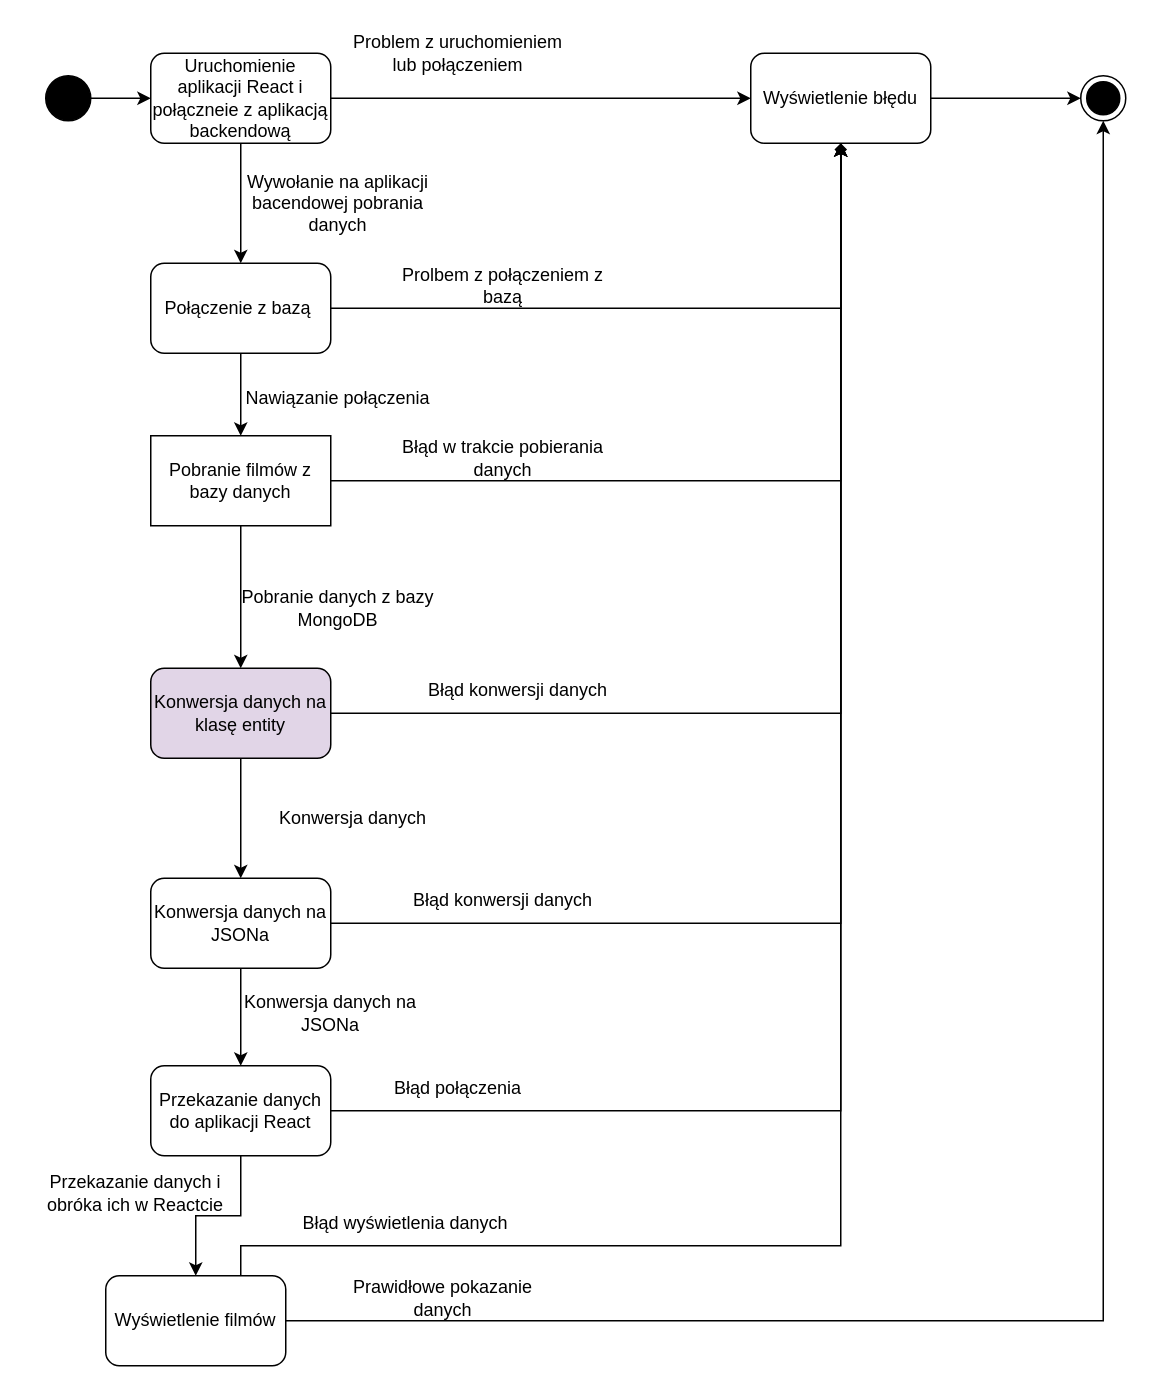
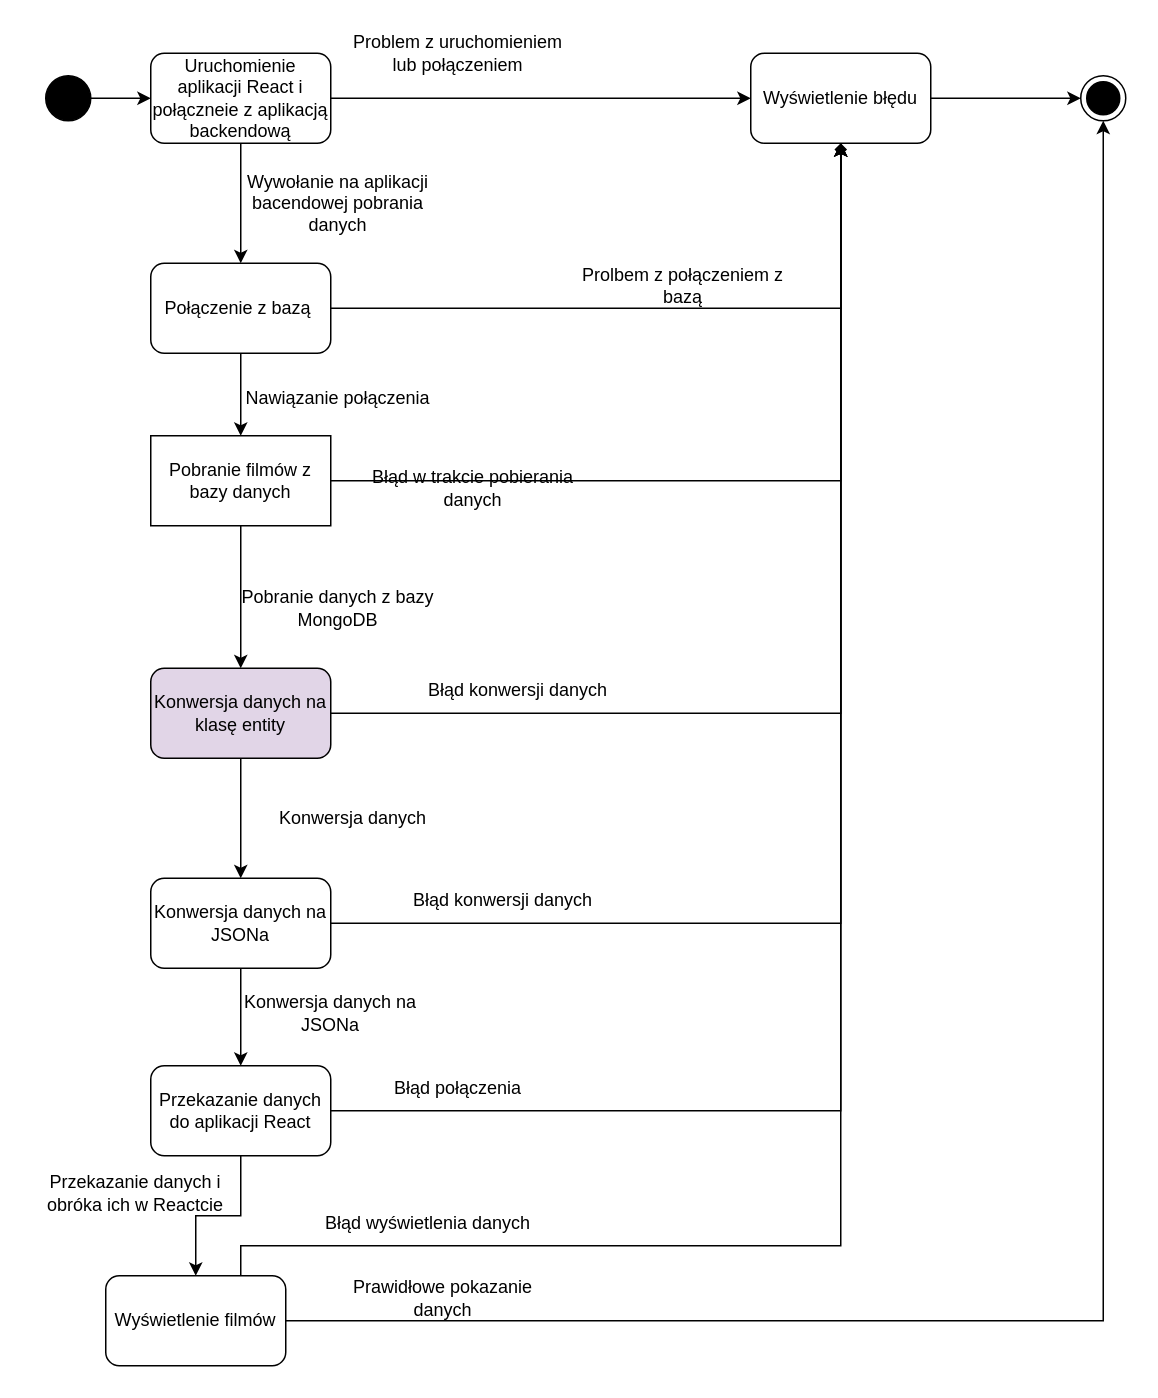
(503, 286) -> (683, 286)
(503, 458) -> (473, 488)
(406, 1223) -> (428, 1223)
